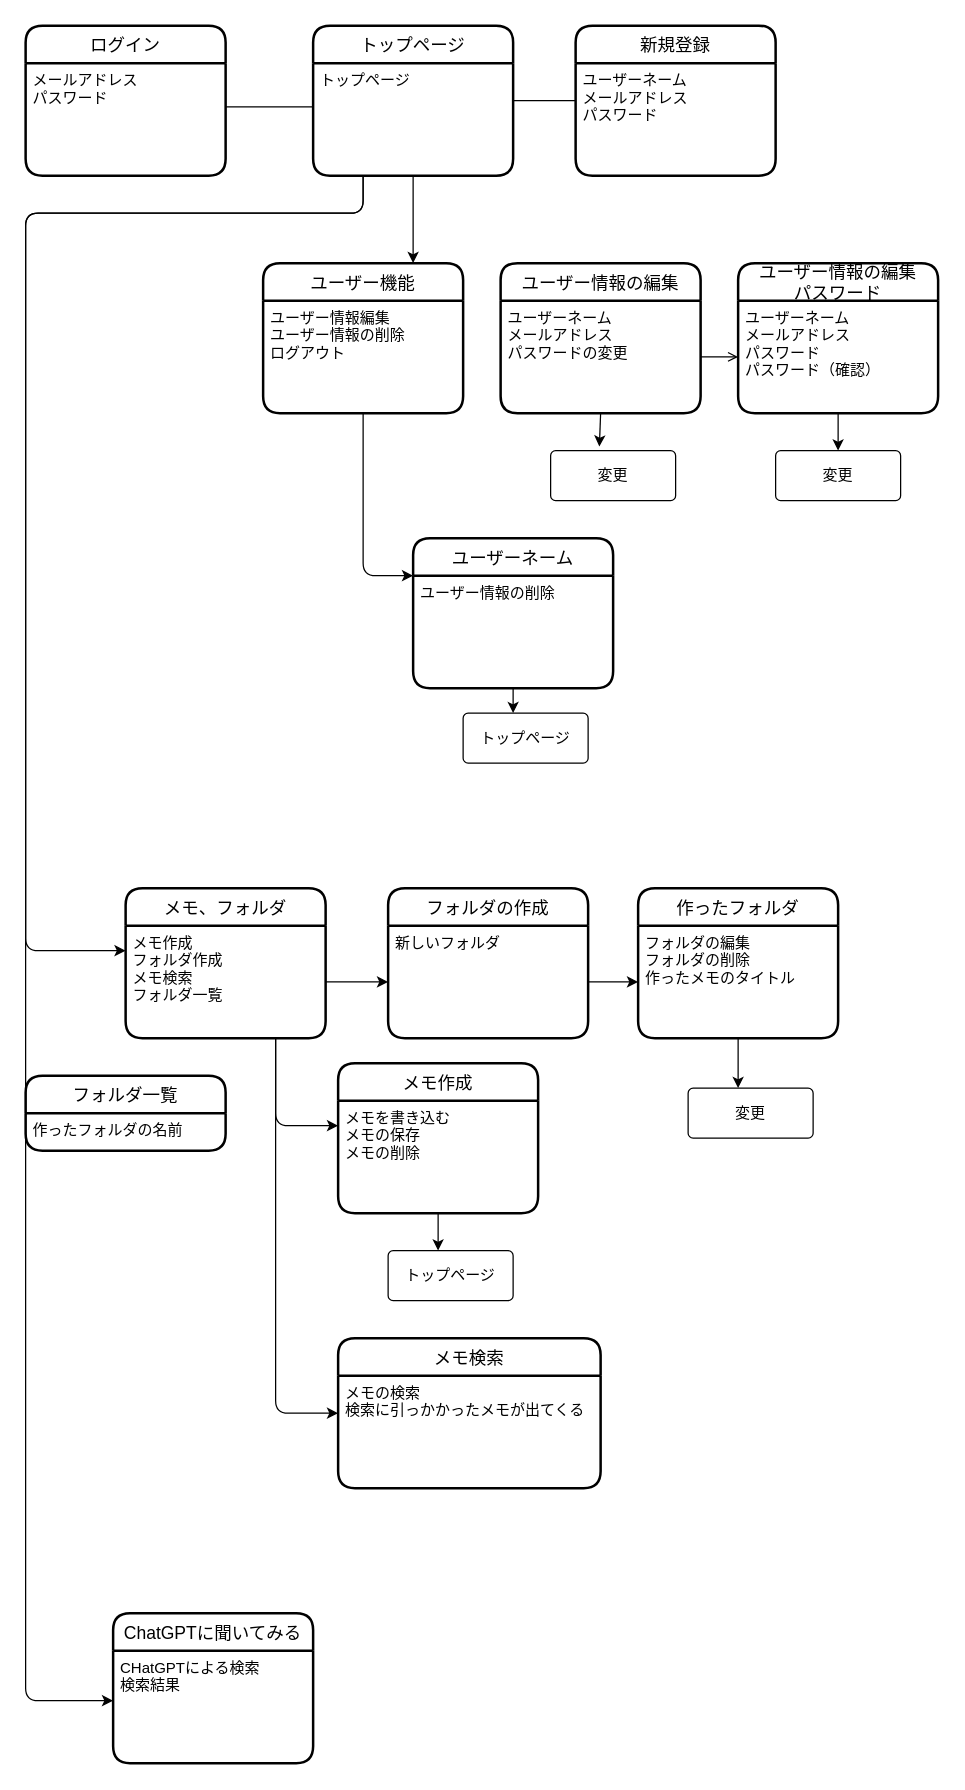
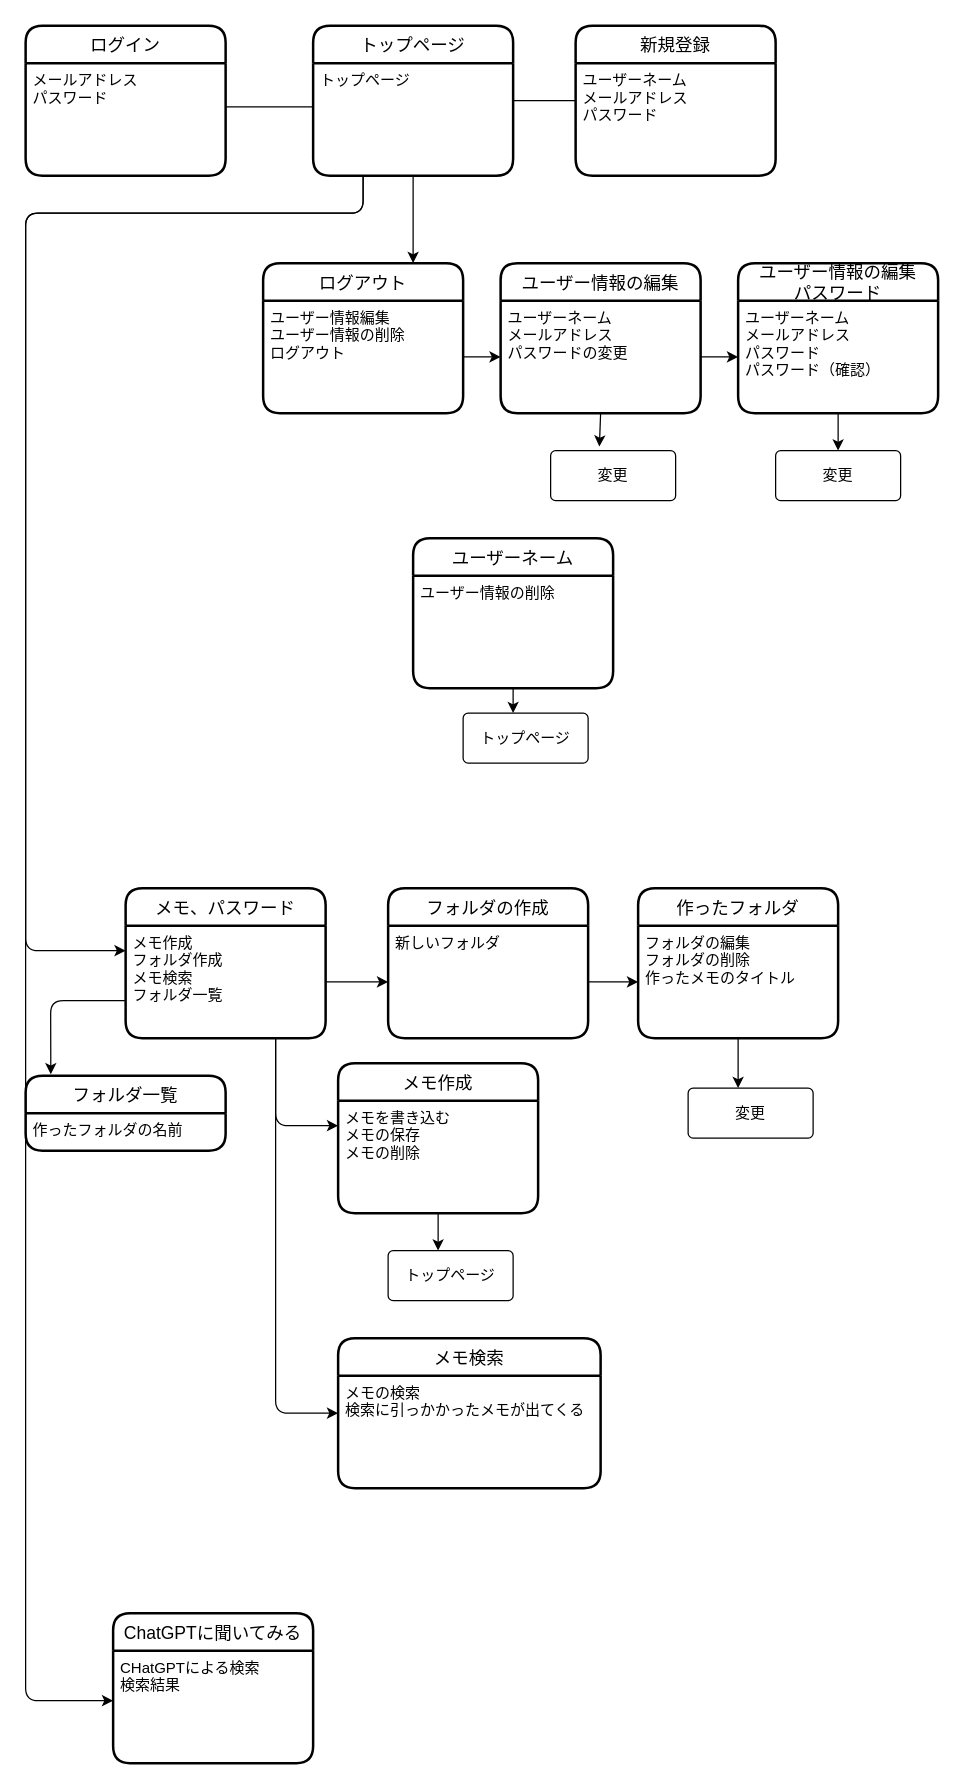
(363, 283) -> (363, 283)
none -> (478, 357)
(730, 357) -> (728, 357)
(363, 511) -> none
(225, 908) -> (225, 908)
none -> (59, 1001)
